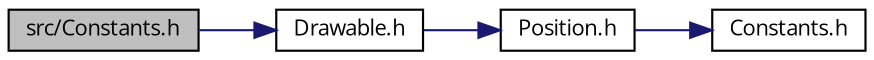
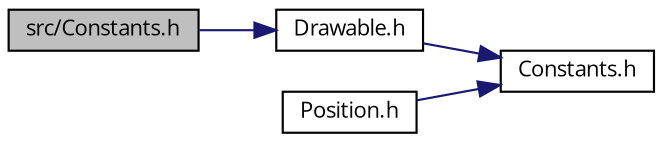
(451, 30) -> (451, 48)
